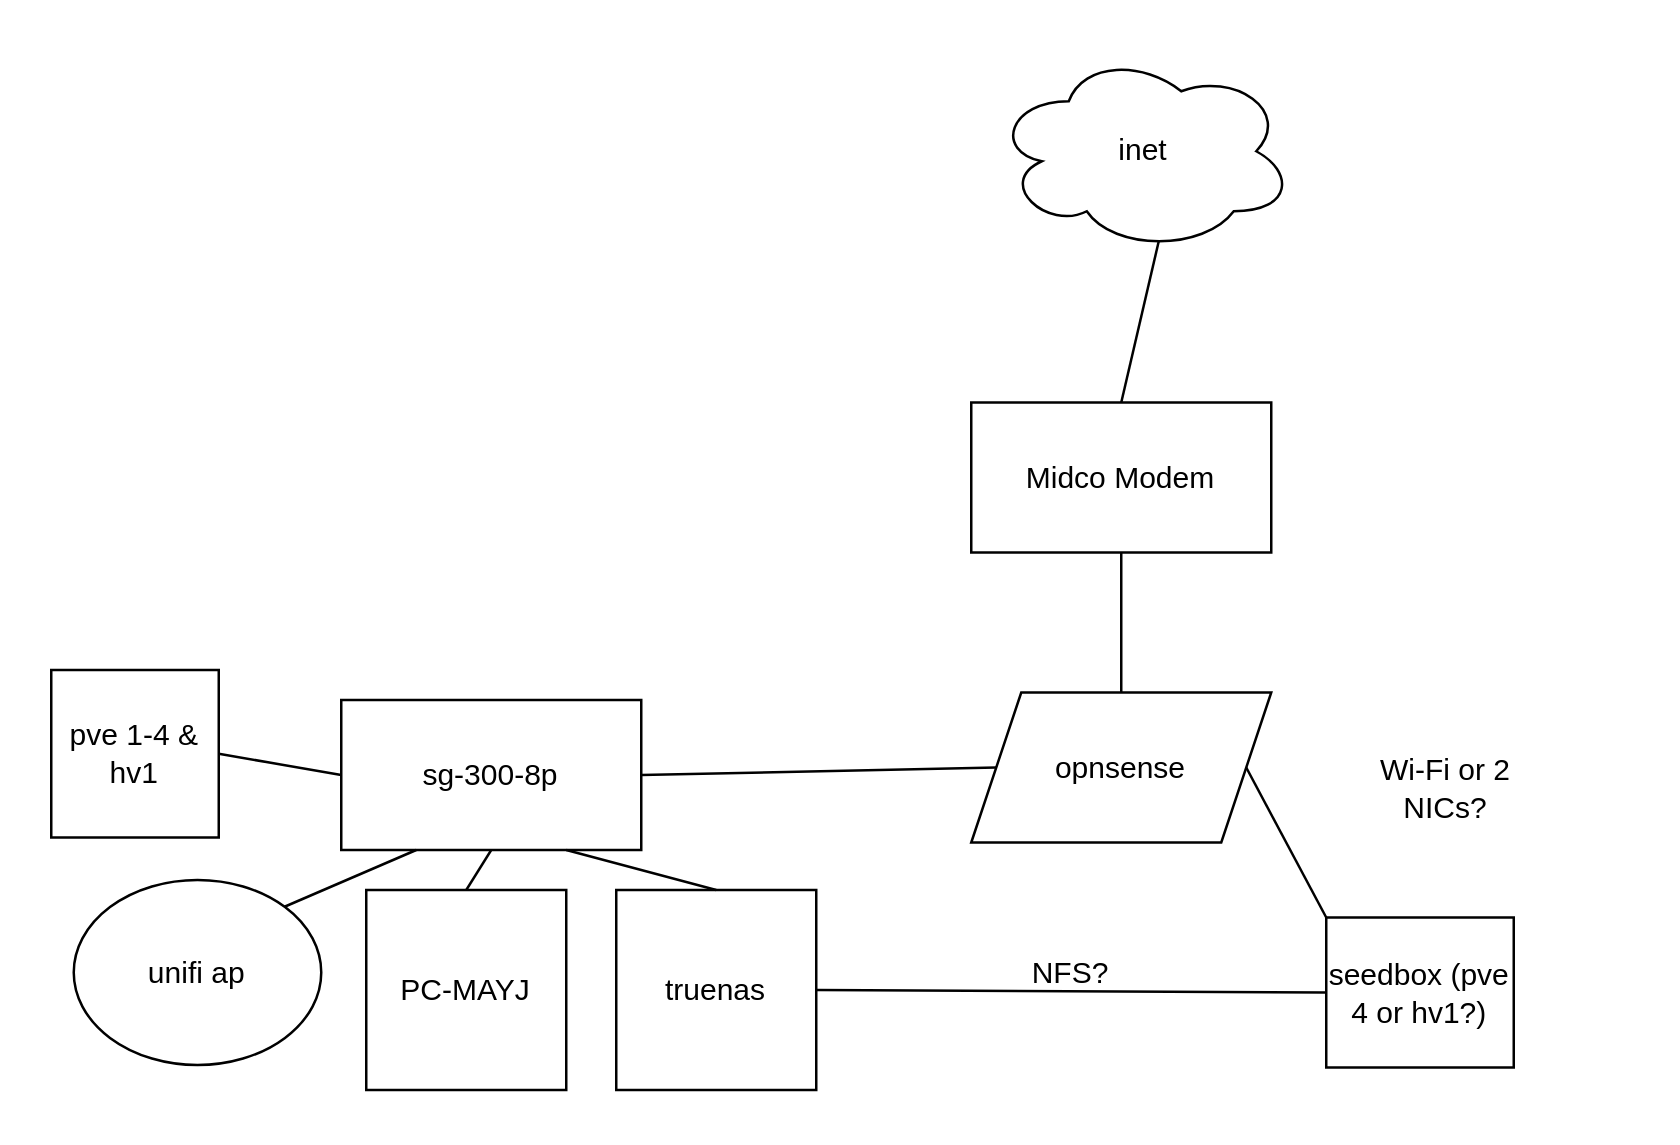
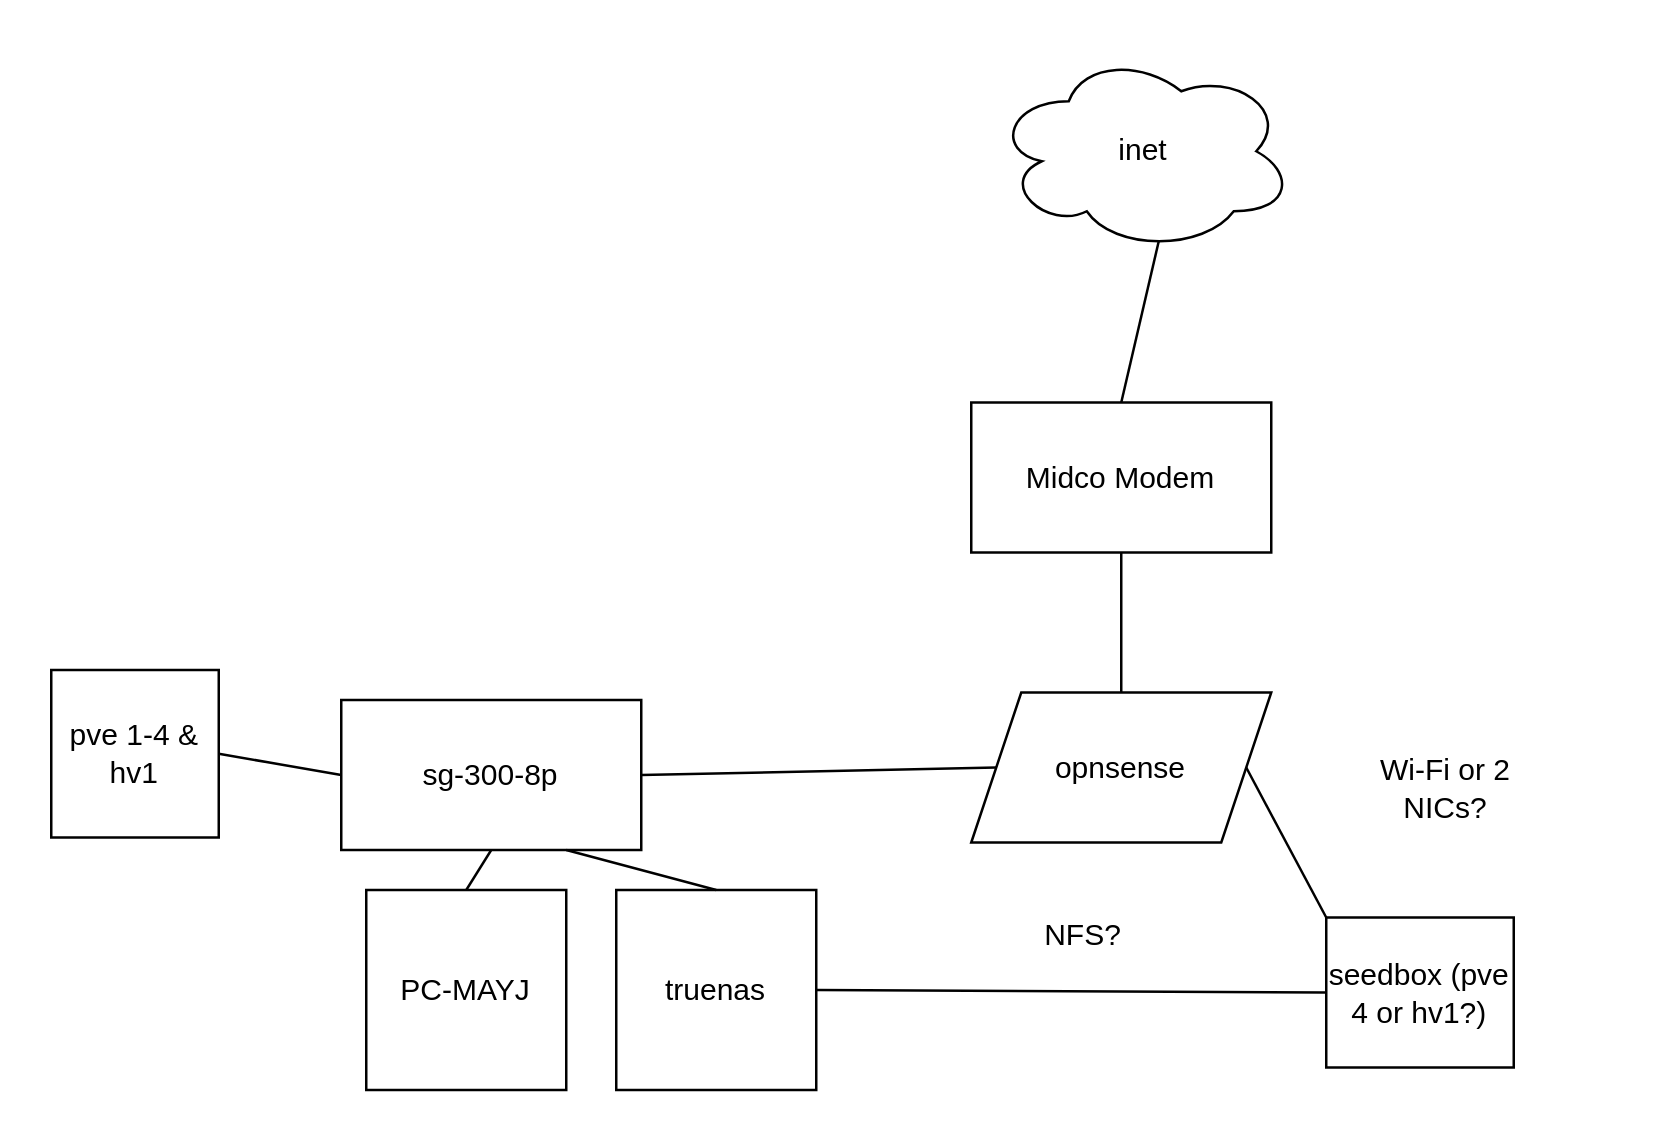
(350, 879) -> none
(198, 973) -> none
(1071, 973) -> (1084, 935)
